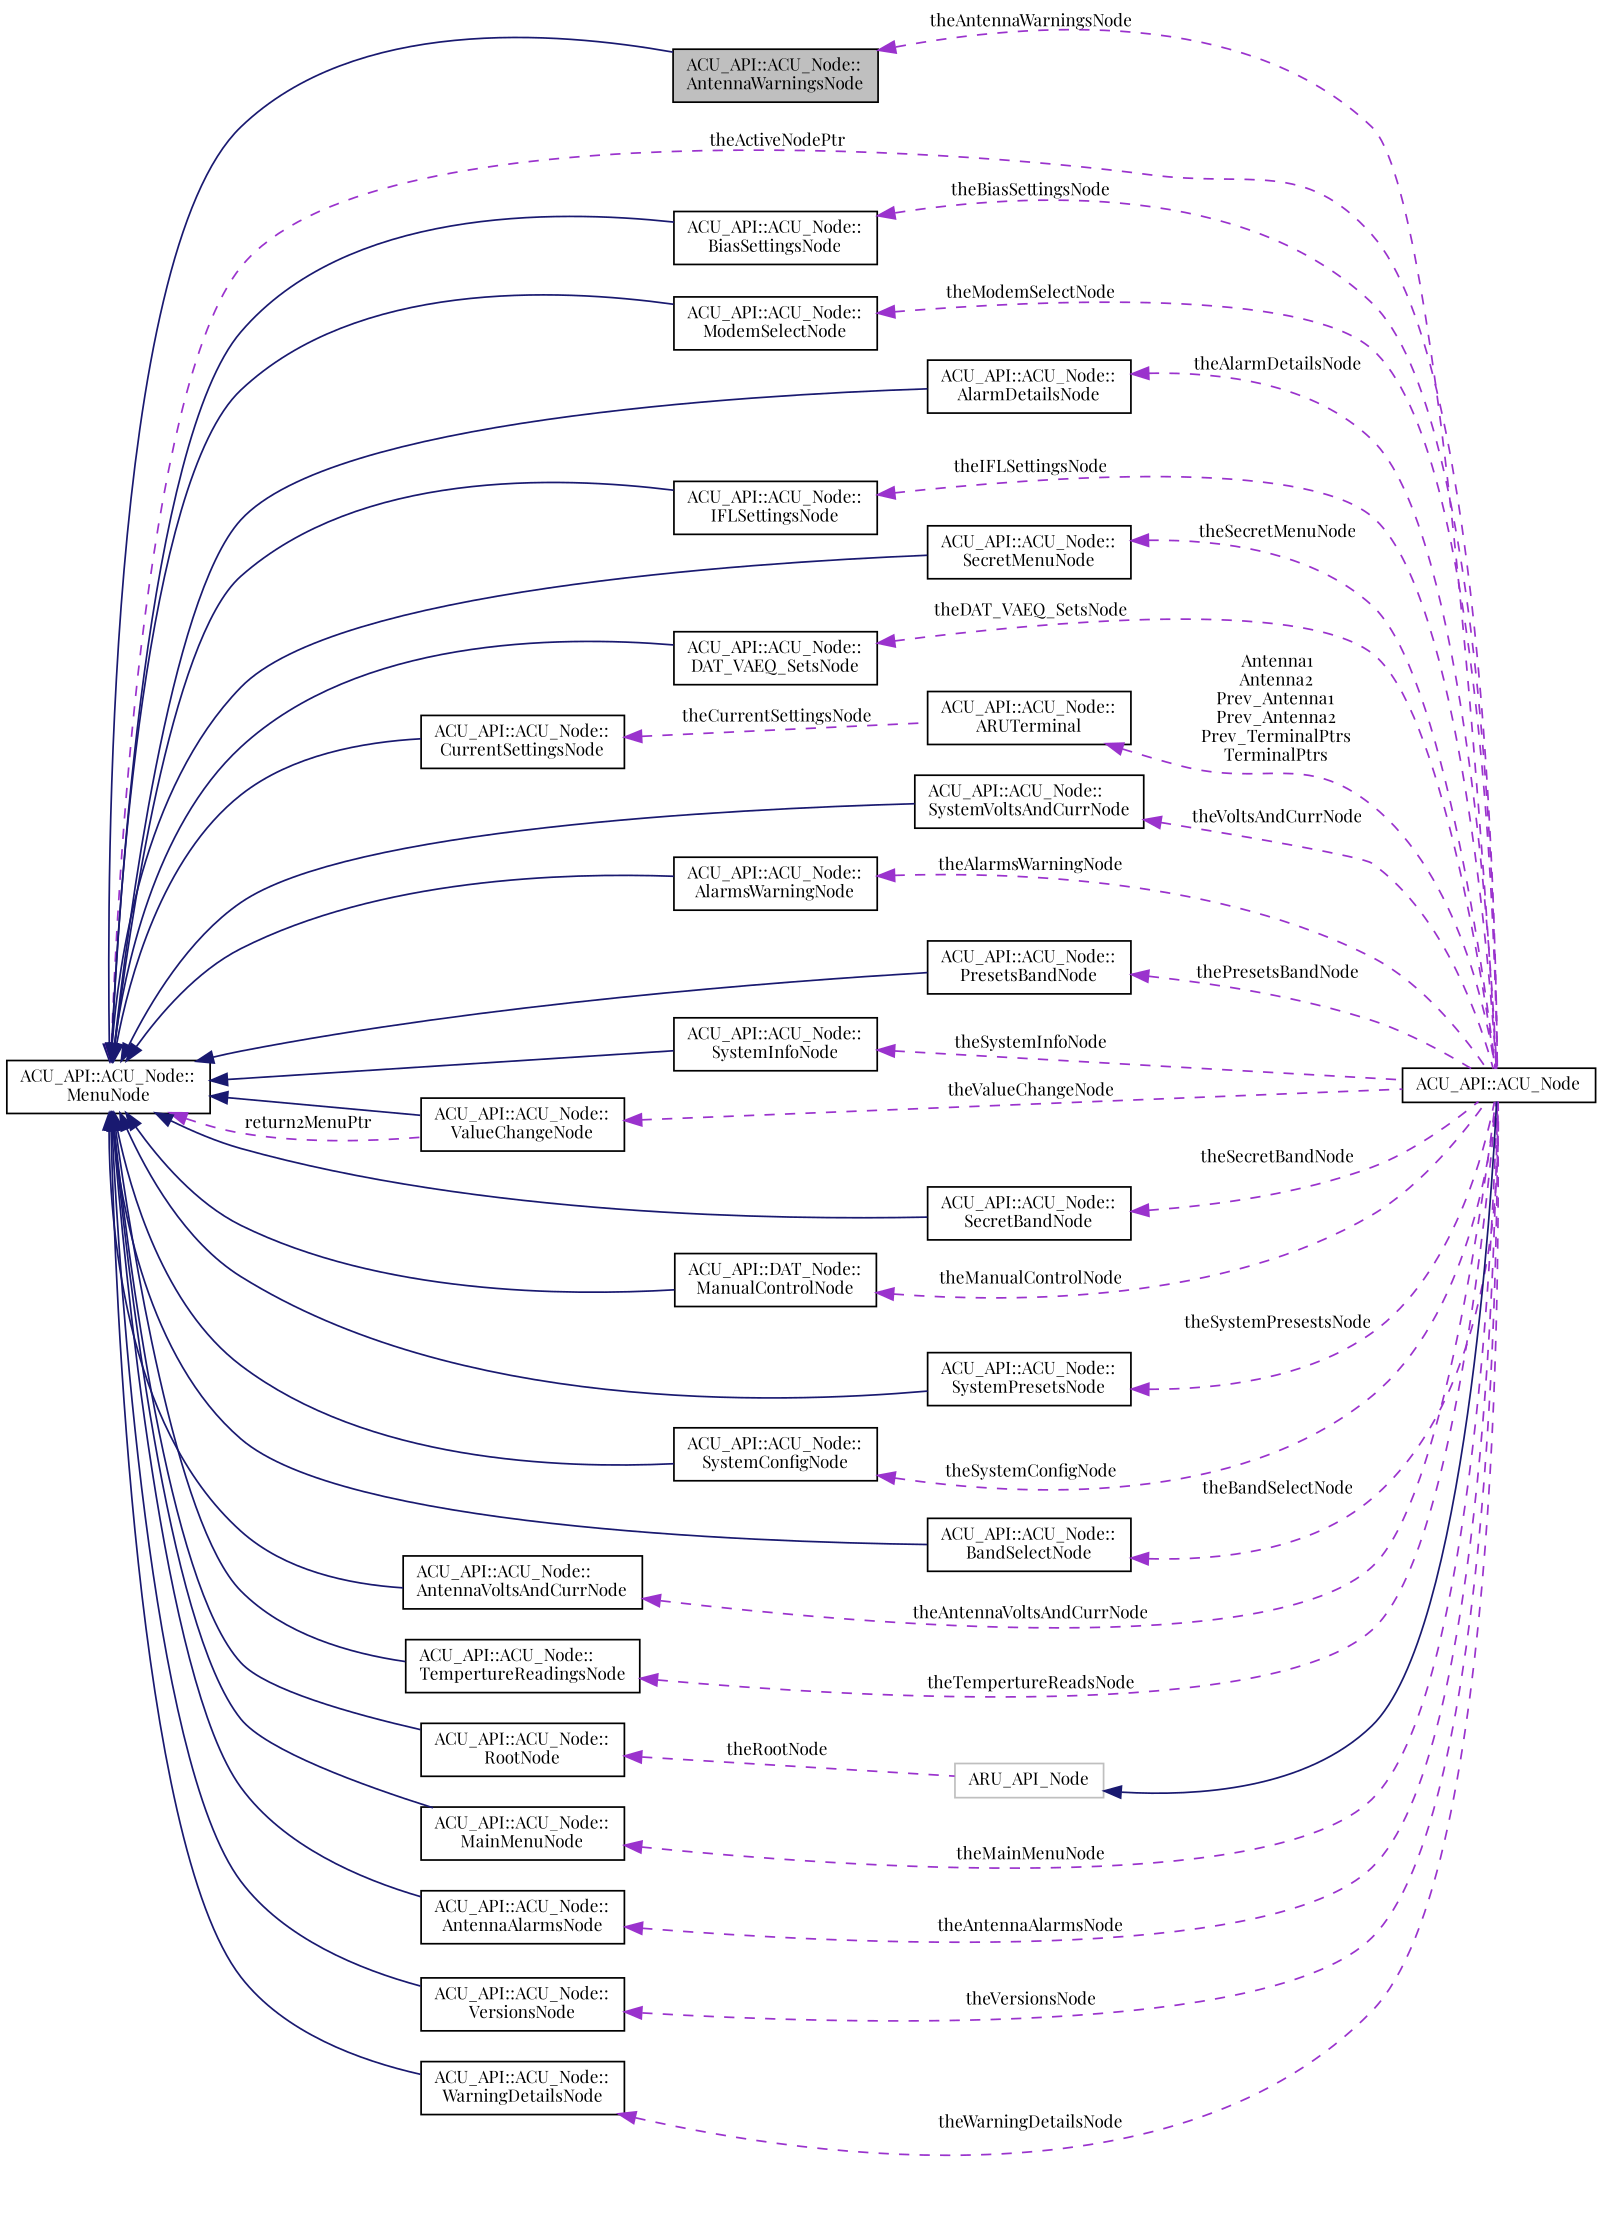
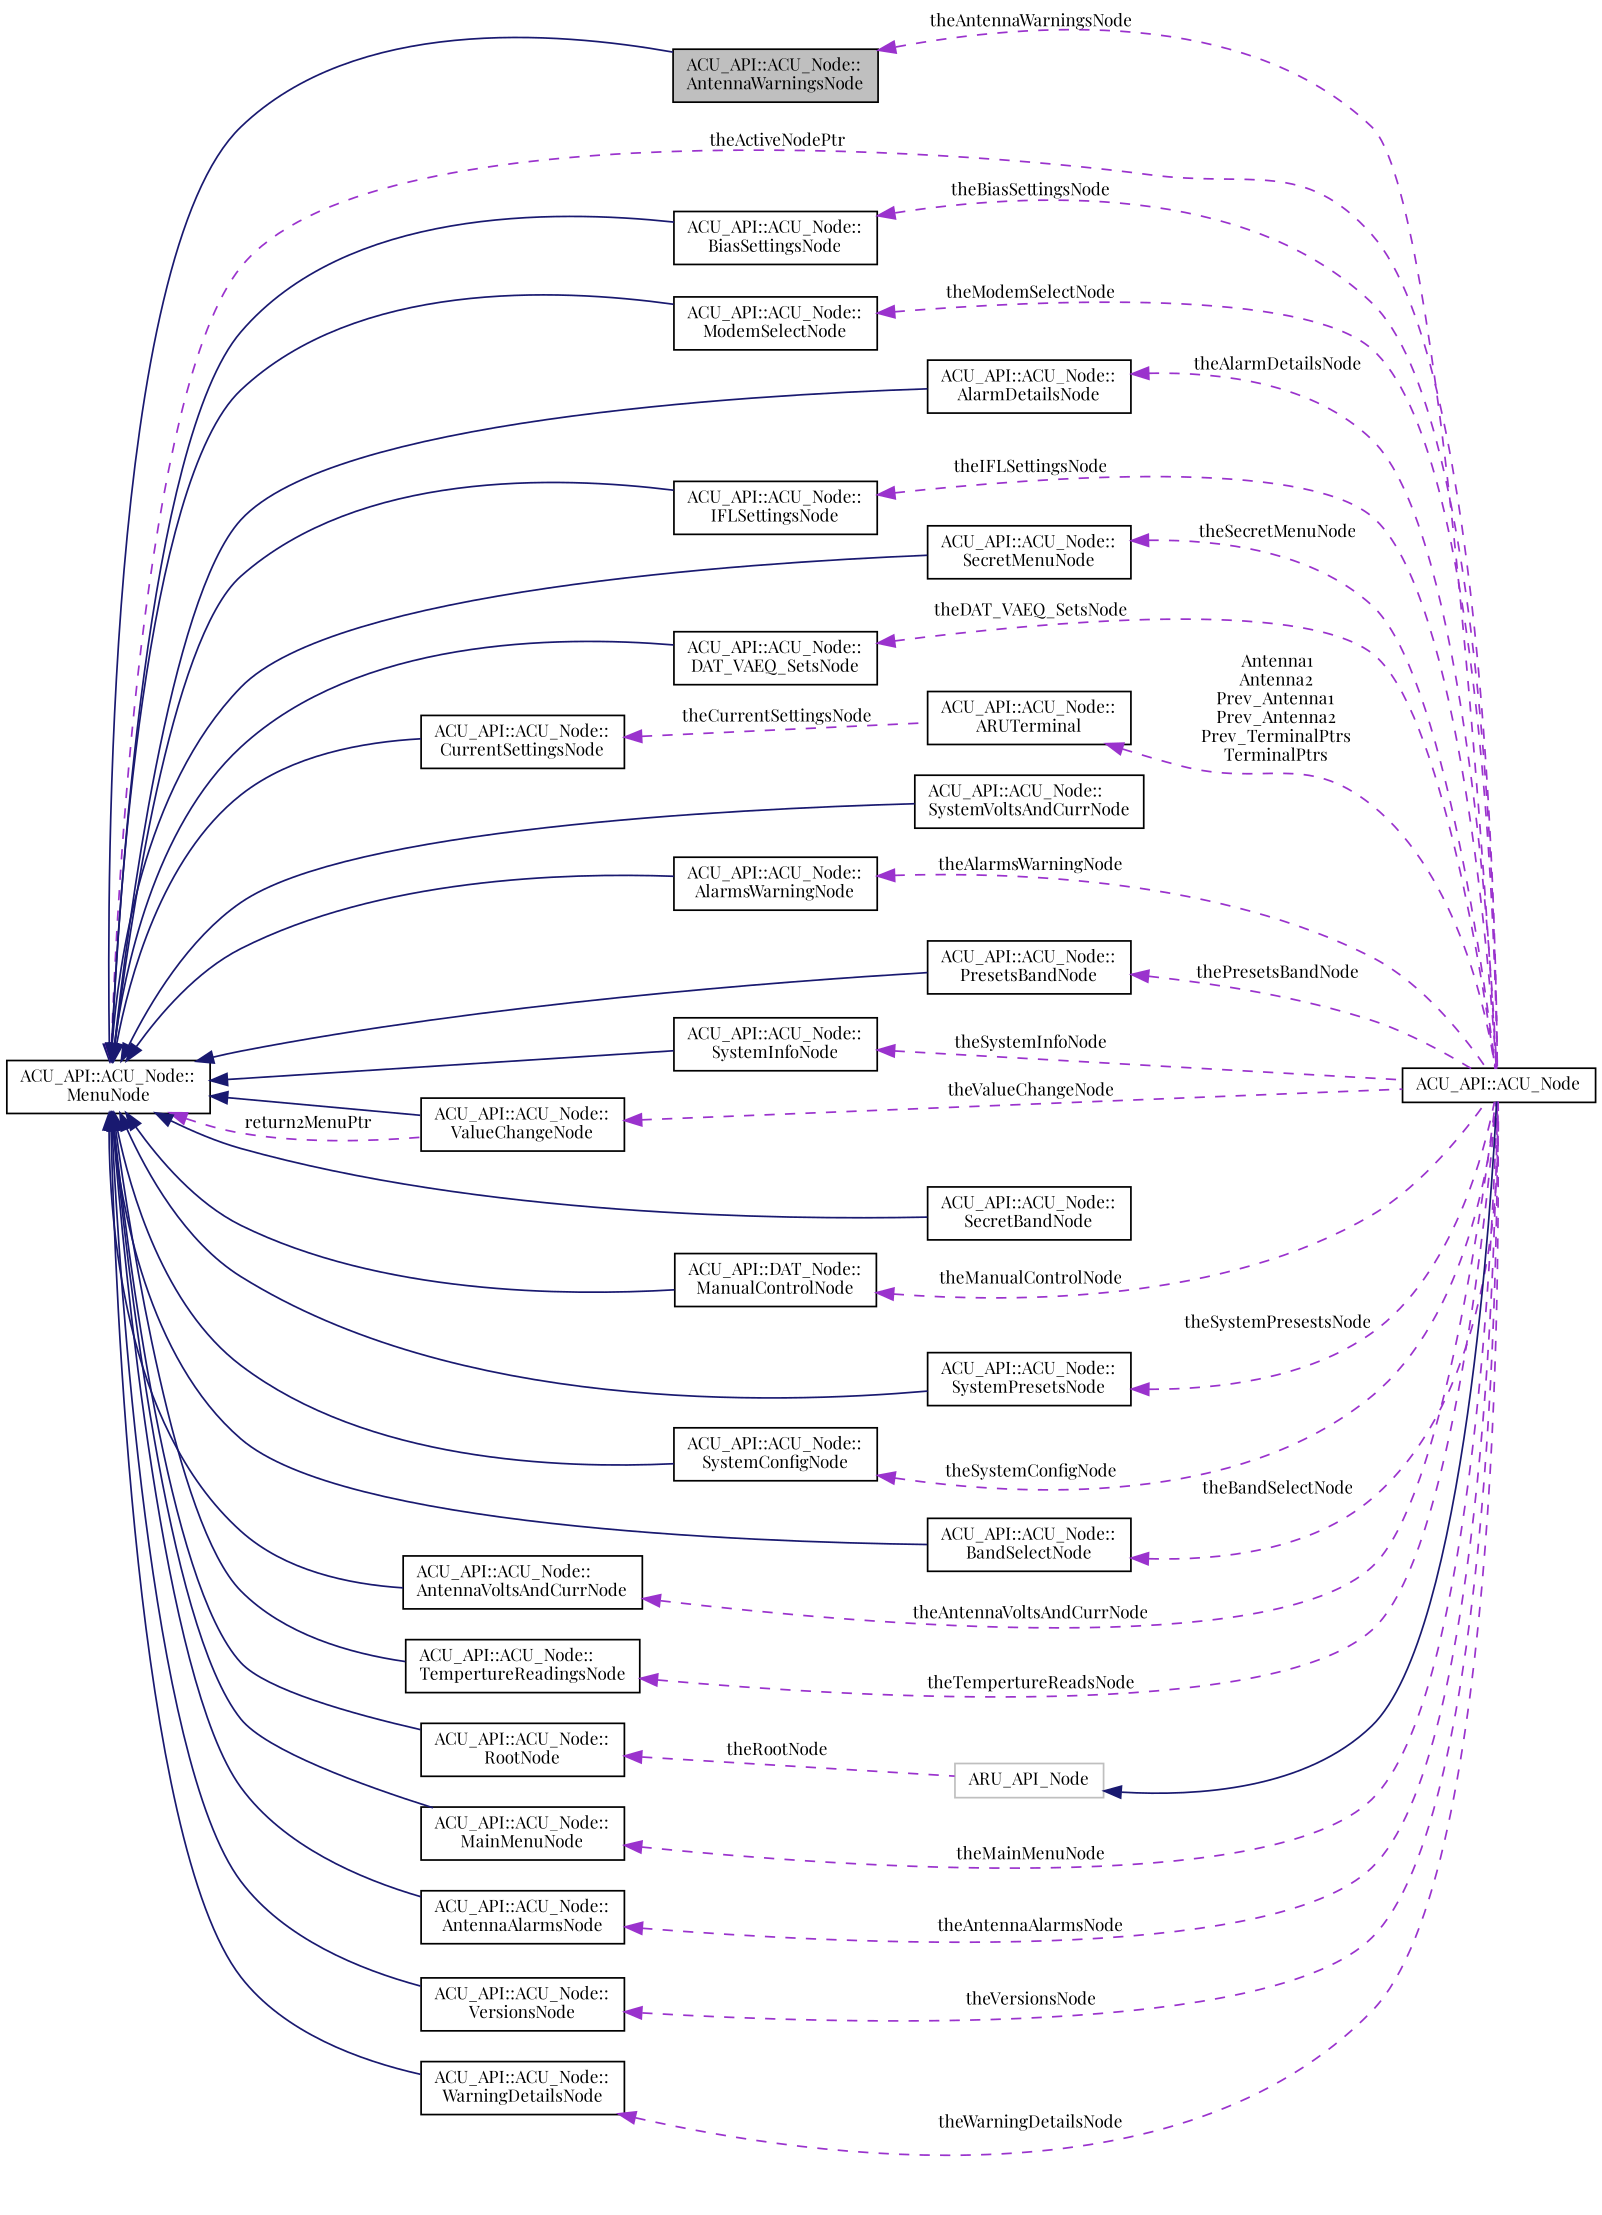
(1382, 872) -> none
(1323, 1183) -> none
